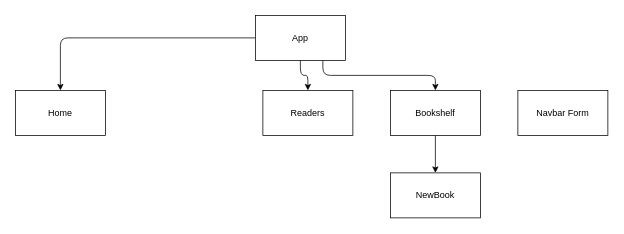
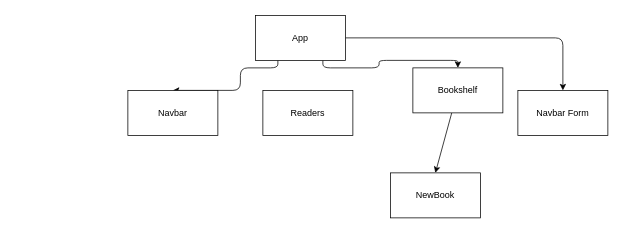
(60, 60) -> none
(303, 75) -> (561, 40)
none -> (219, 90)
(60, 113) -> none
none -> (173, 113)
(435, 113) -> (458, 90)
